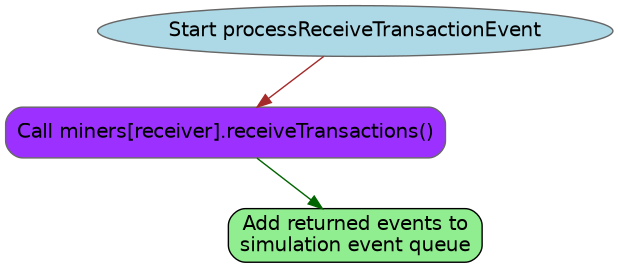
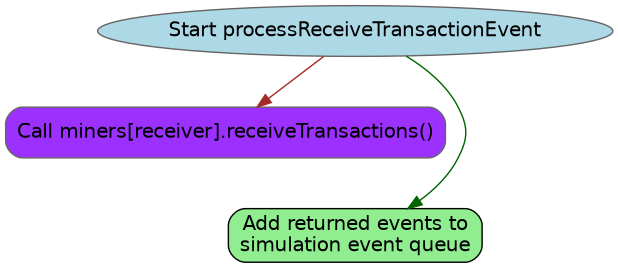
(284, 179) -> (465, 125)
